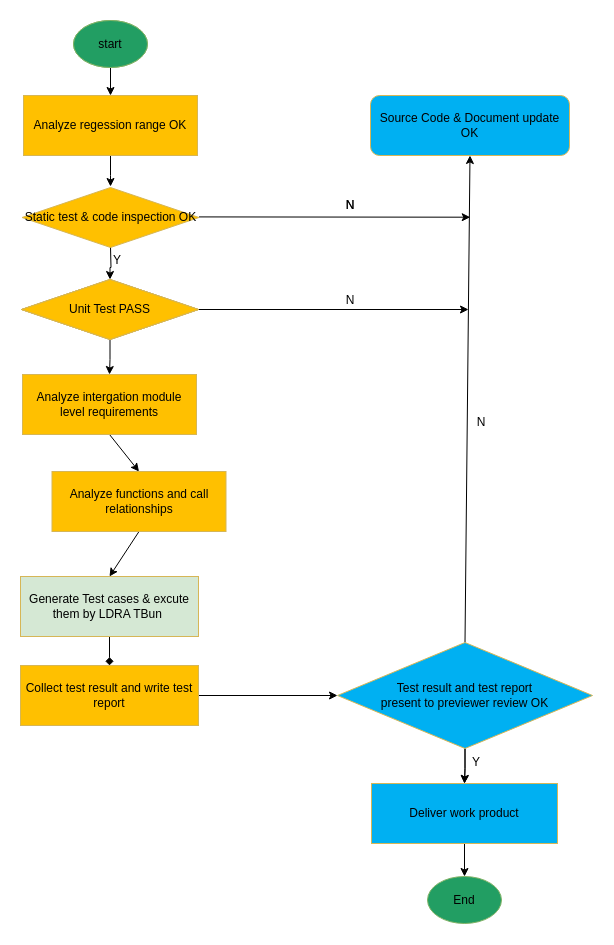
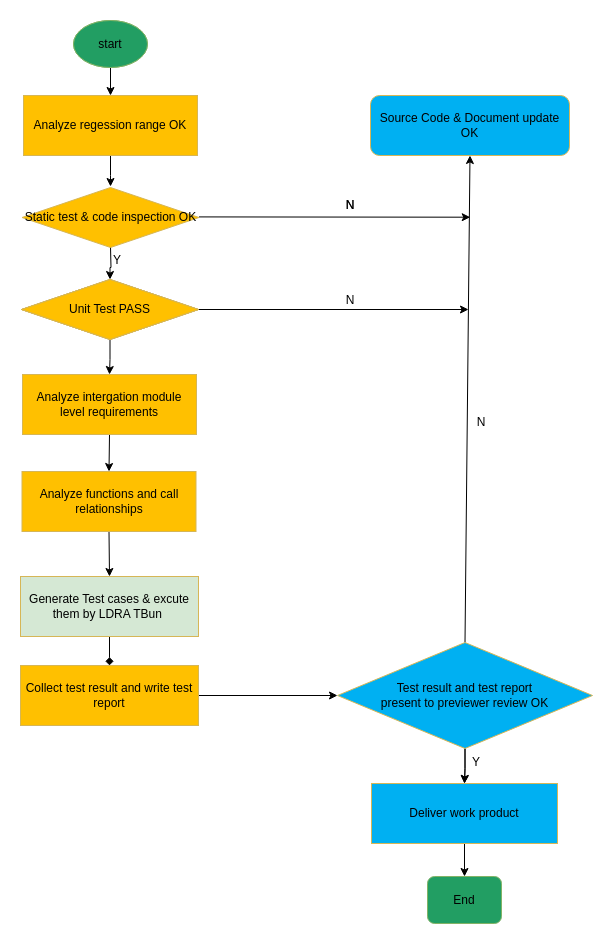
(139, 502) -> (109, 502)
(465, 900) -> (465, 900)
